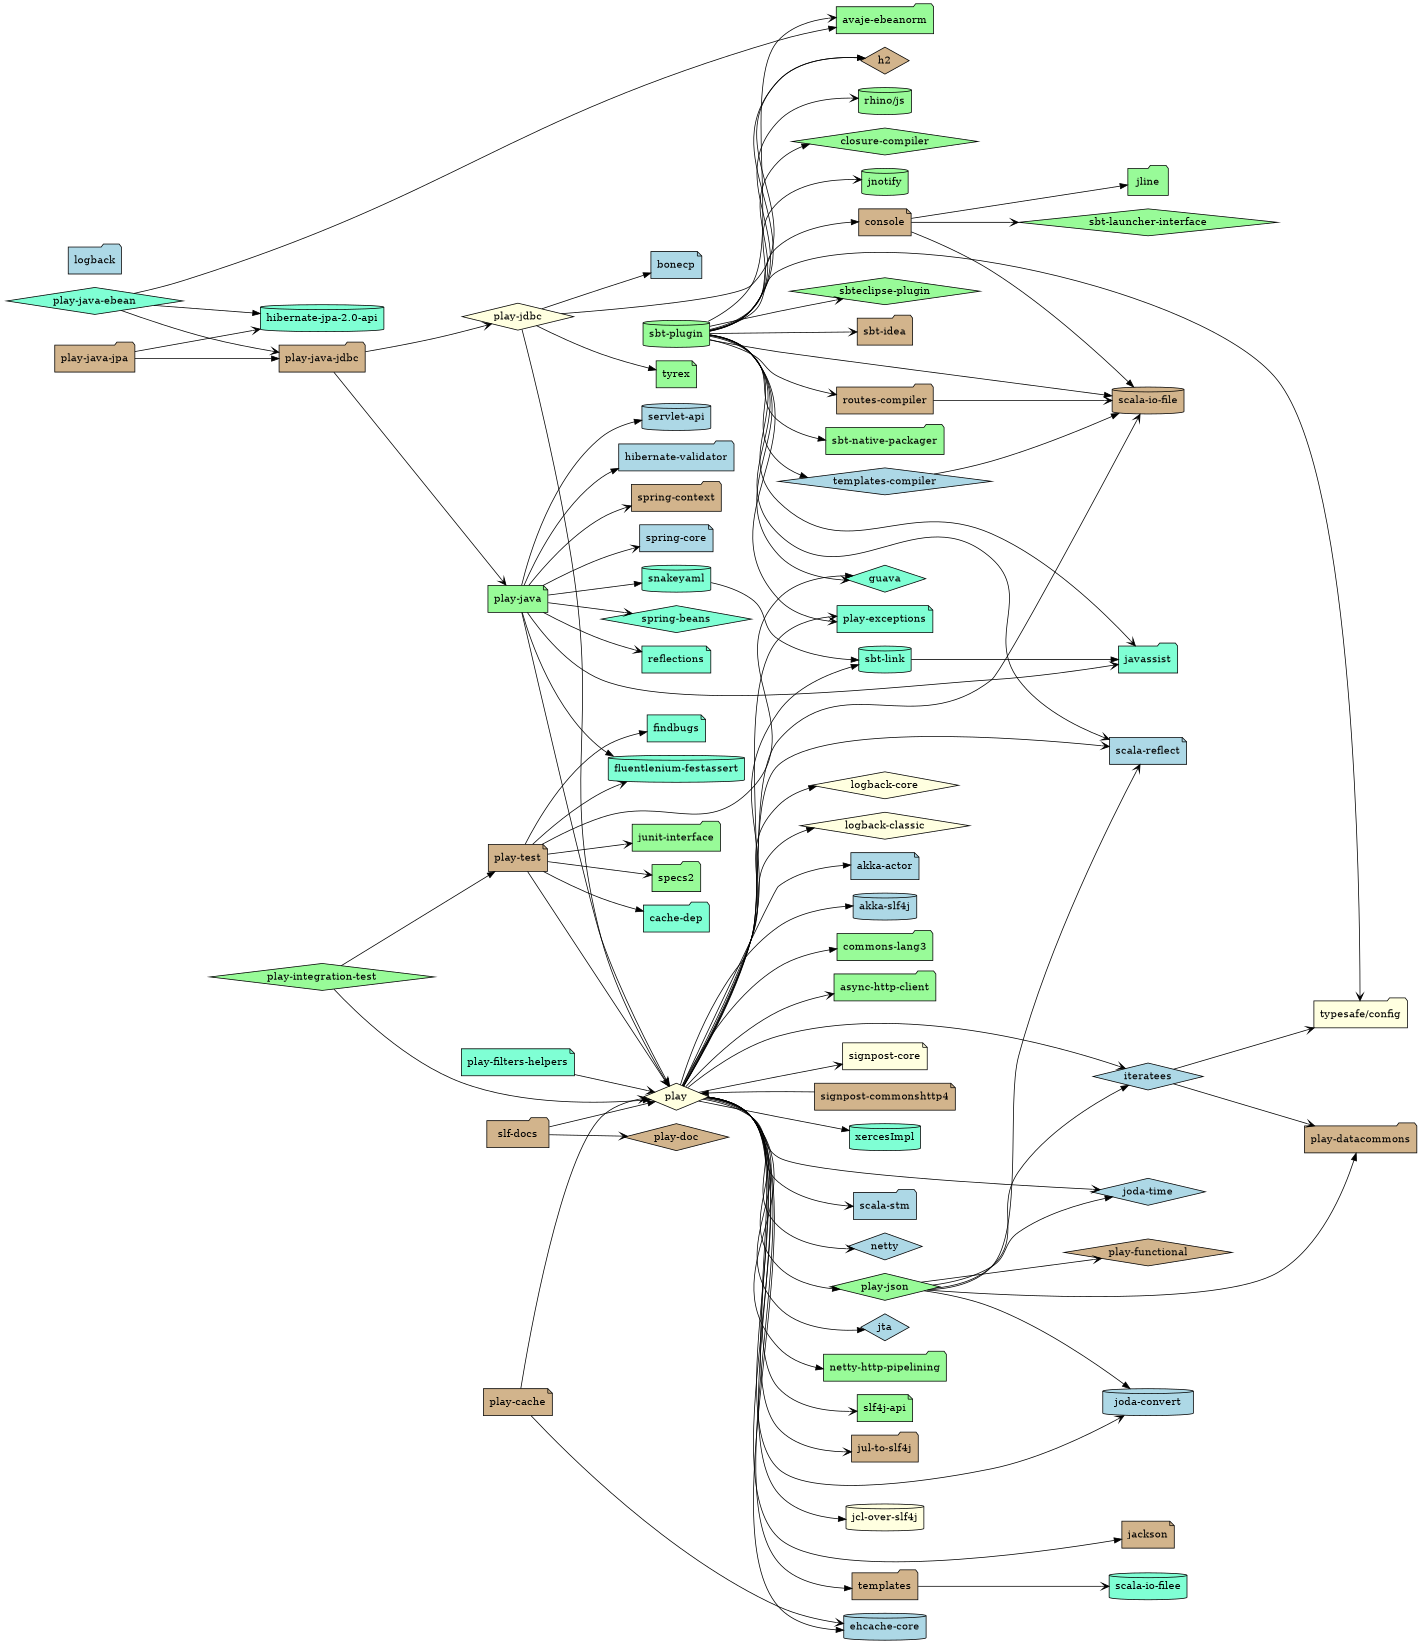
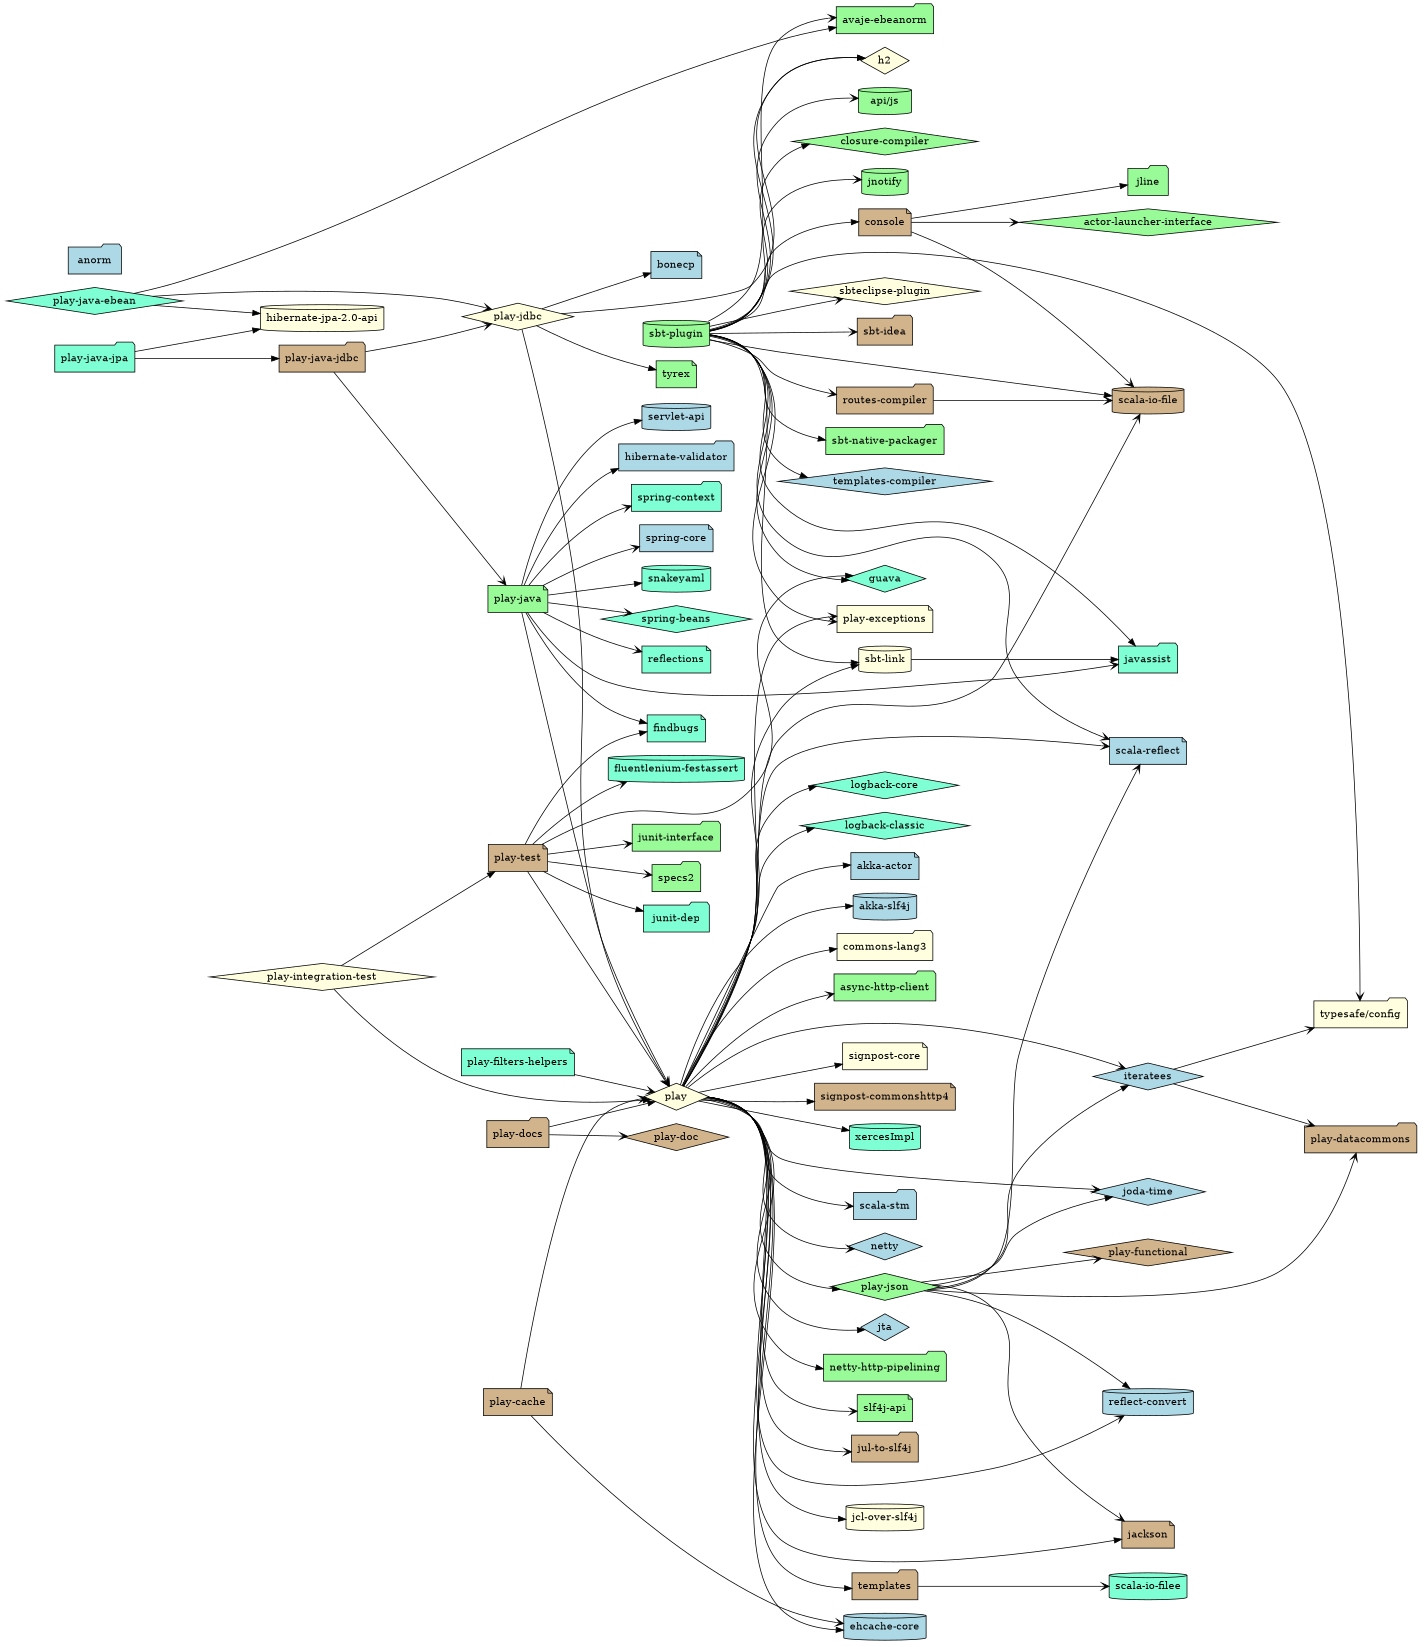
(885, 61) -> (885, 61)
(885, 101) -> (885, 101)
(1148, 222) -> (1148, 222)
(95, 261) -> (95, 261)
(885, 291) -> (885, 291)
(1027, 296) -> (1027, 296)
(322, 318) -> (322, 318)
(195, 334) -> (319, 291)
(194, 341) -> (194, 341)
(95, 359) -> (95, 359)
(1025, 451) -> none
(676, 498) -> (676, 498)
(761, 522) -> (767, 537)
(868, 529) -> (868, 529)
(885, 619) -> (885, 619)
(772, 634) -> (762, 544)
(885, 660) -> (885, 660)
(554, 689) -> (572, 679)
(885, 785) -> (885, 785)
(885, 826) -> (885, 826)
(575, 839) -> (575, 839)
(676, 919) -> (676, 919)
(885, 947) -> (885, 947)
(322, 977) -> (322, 977)
(767, 1079) -> (767, 1079)
(761, 1092) -> (754, 1102)
(518, 1134) -> (518, 1134)
(1173, 1294) -> (1173, 1294)
none -> (1010, 1400)
(1148, 1402) -> (1148, 1402)
